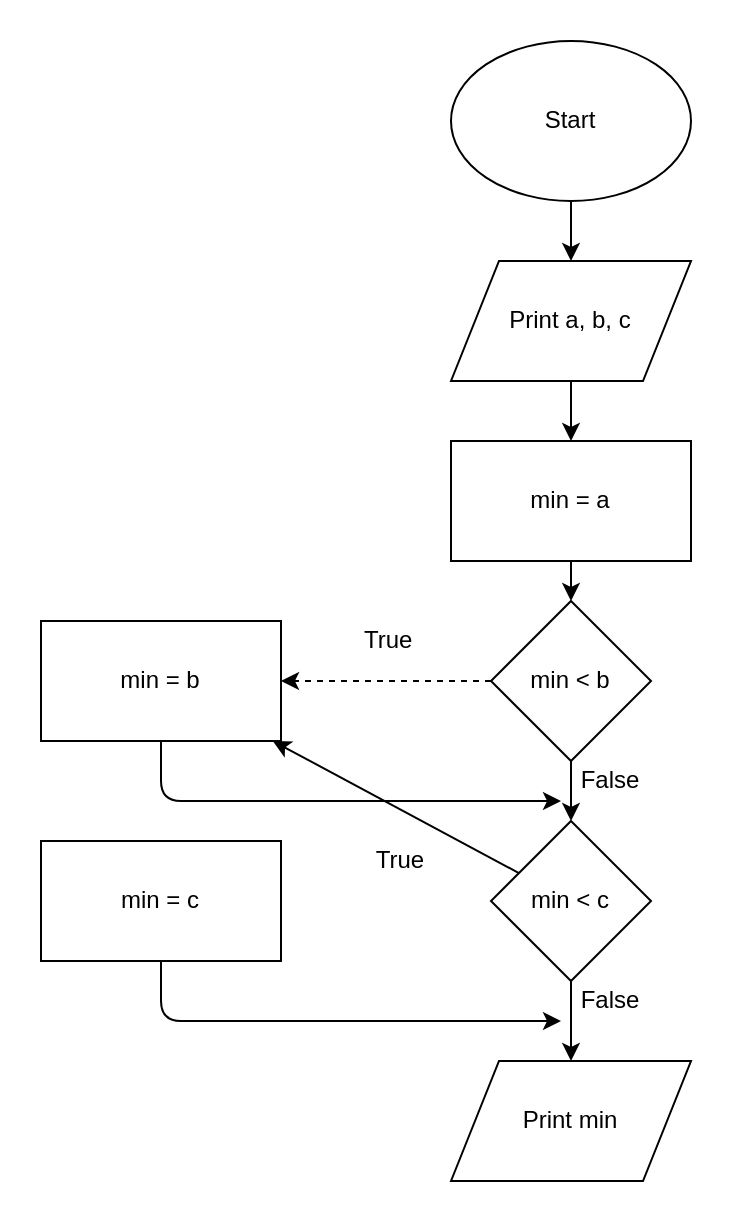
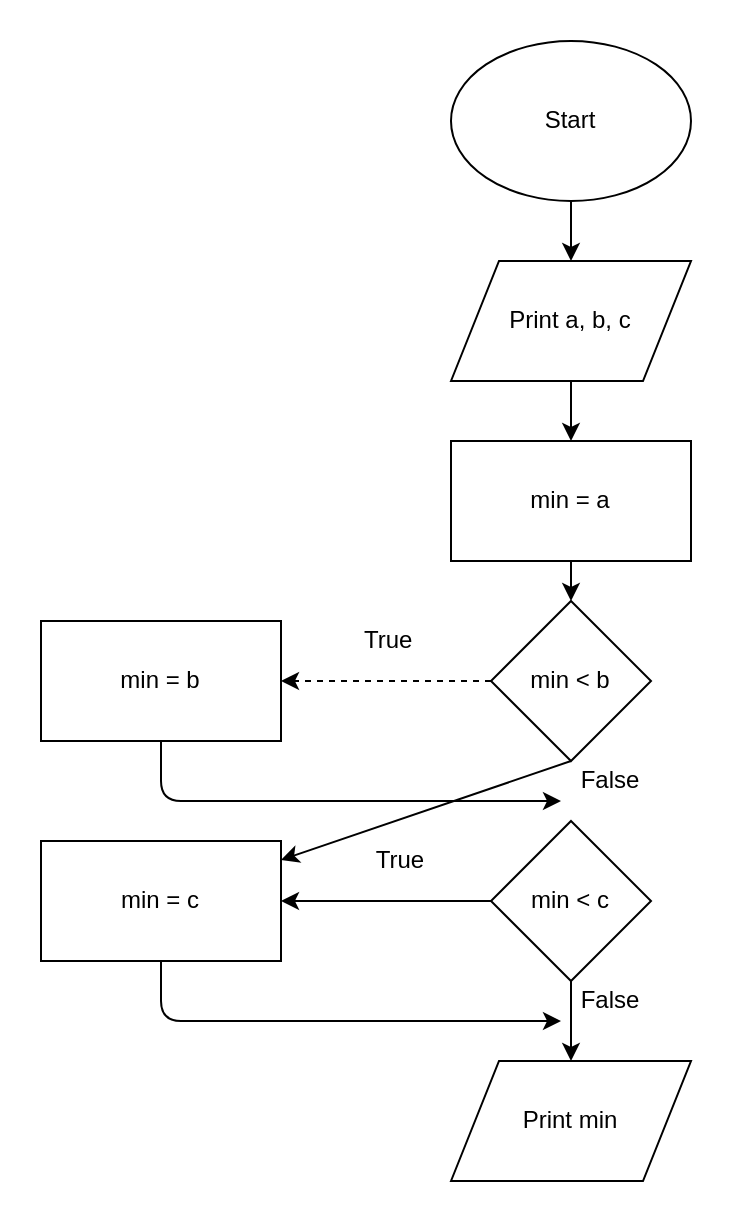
(571, 784) -> (351, 836)
(467, 845) -> (393, 901)
